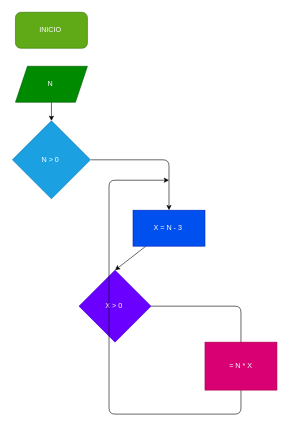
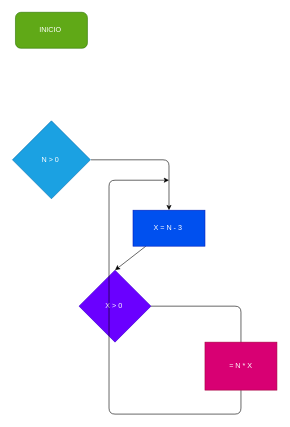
(51, 84) -> none
(51, 110) -> none
